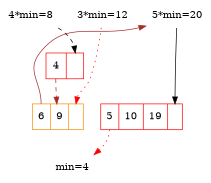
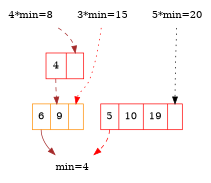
(102, 15) -> (102, 15)
(60, 36) -> (44, 140)
(70, 38) -> (68, 36)
(176, 62) -> (176, 62)
(107, 141) -> (107, 141)
